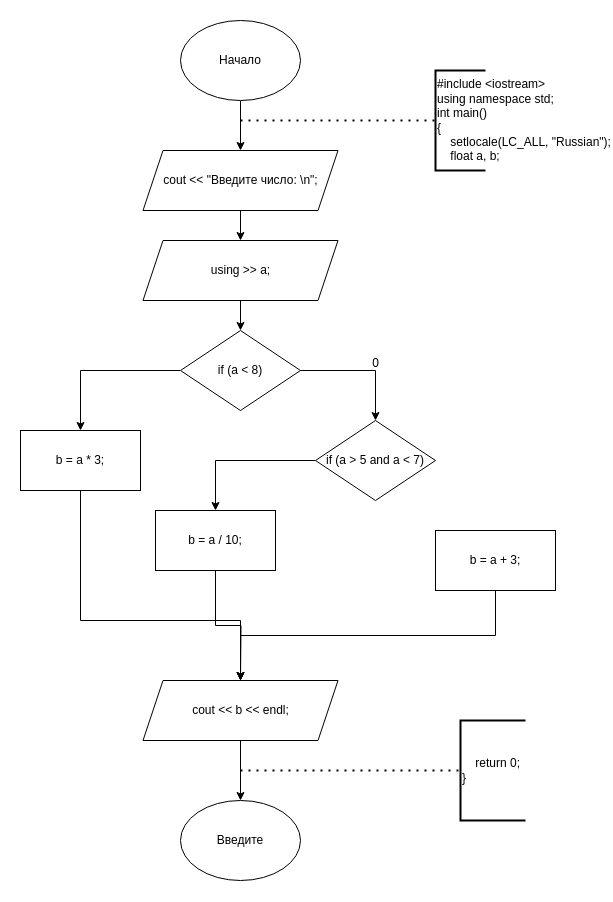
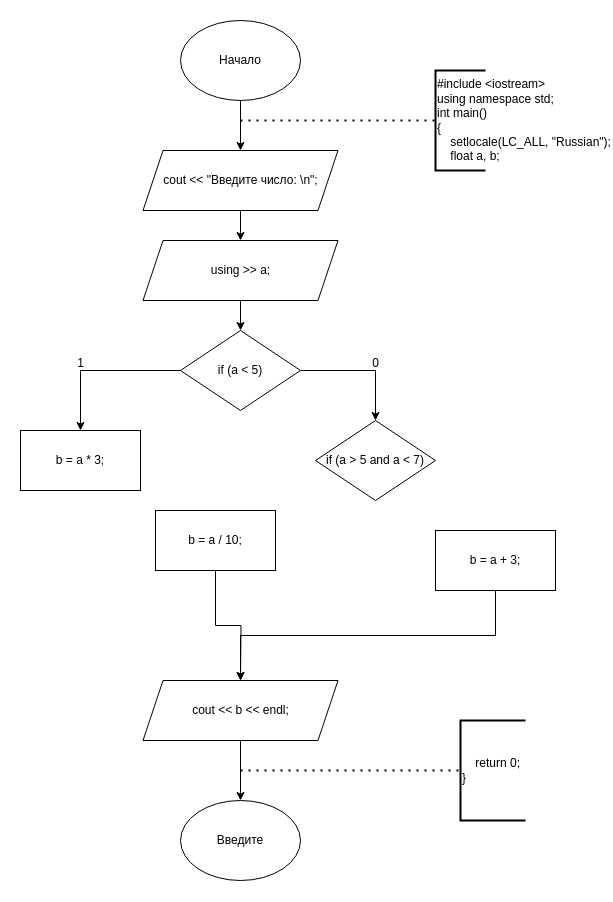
none -> (81, 364)
(241, 371) -> (241, 371)
(245, 461) -> none
(97, 621) -> none
